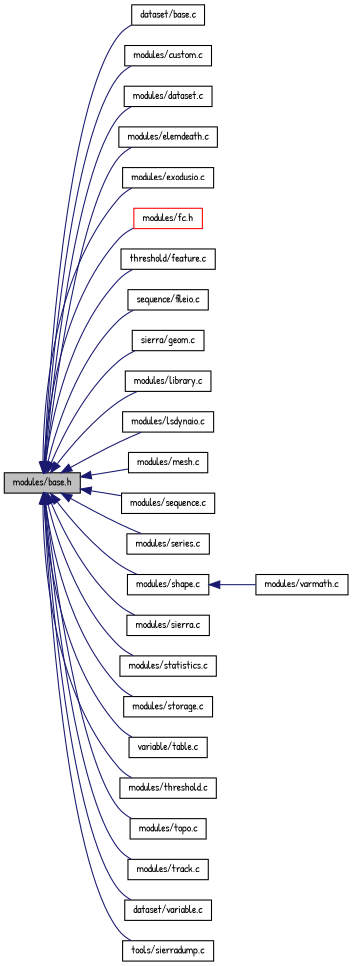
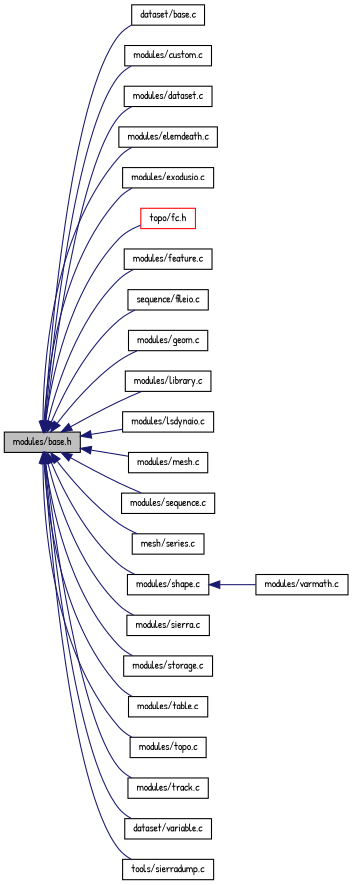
(168, 218) -> (168, 218)
(168, 259) -> (168, 259)
(168, 341) -> (168, 341)
(168, 544) -> (168, 544)
(168, 666) -> none
(168, 747) -> (168, 707)
(168, 788) -> none
